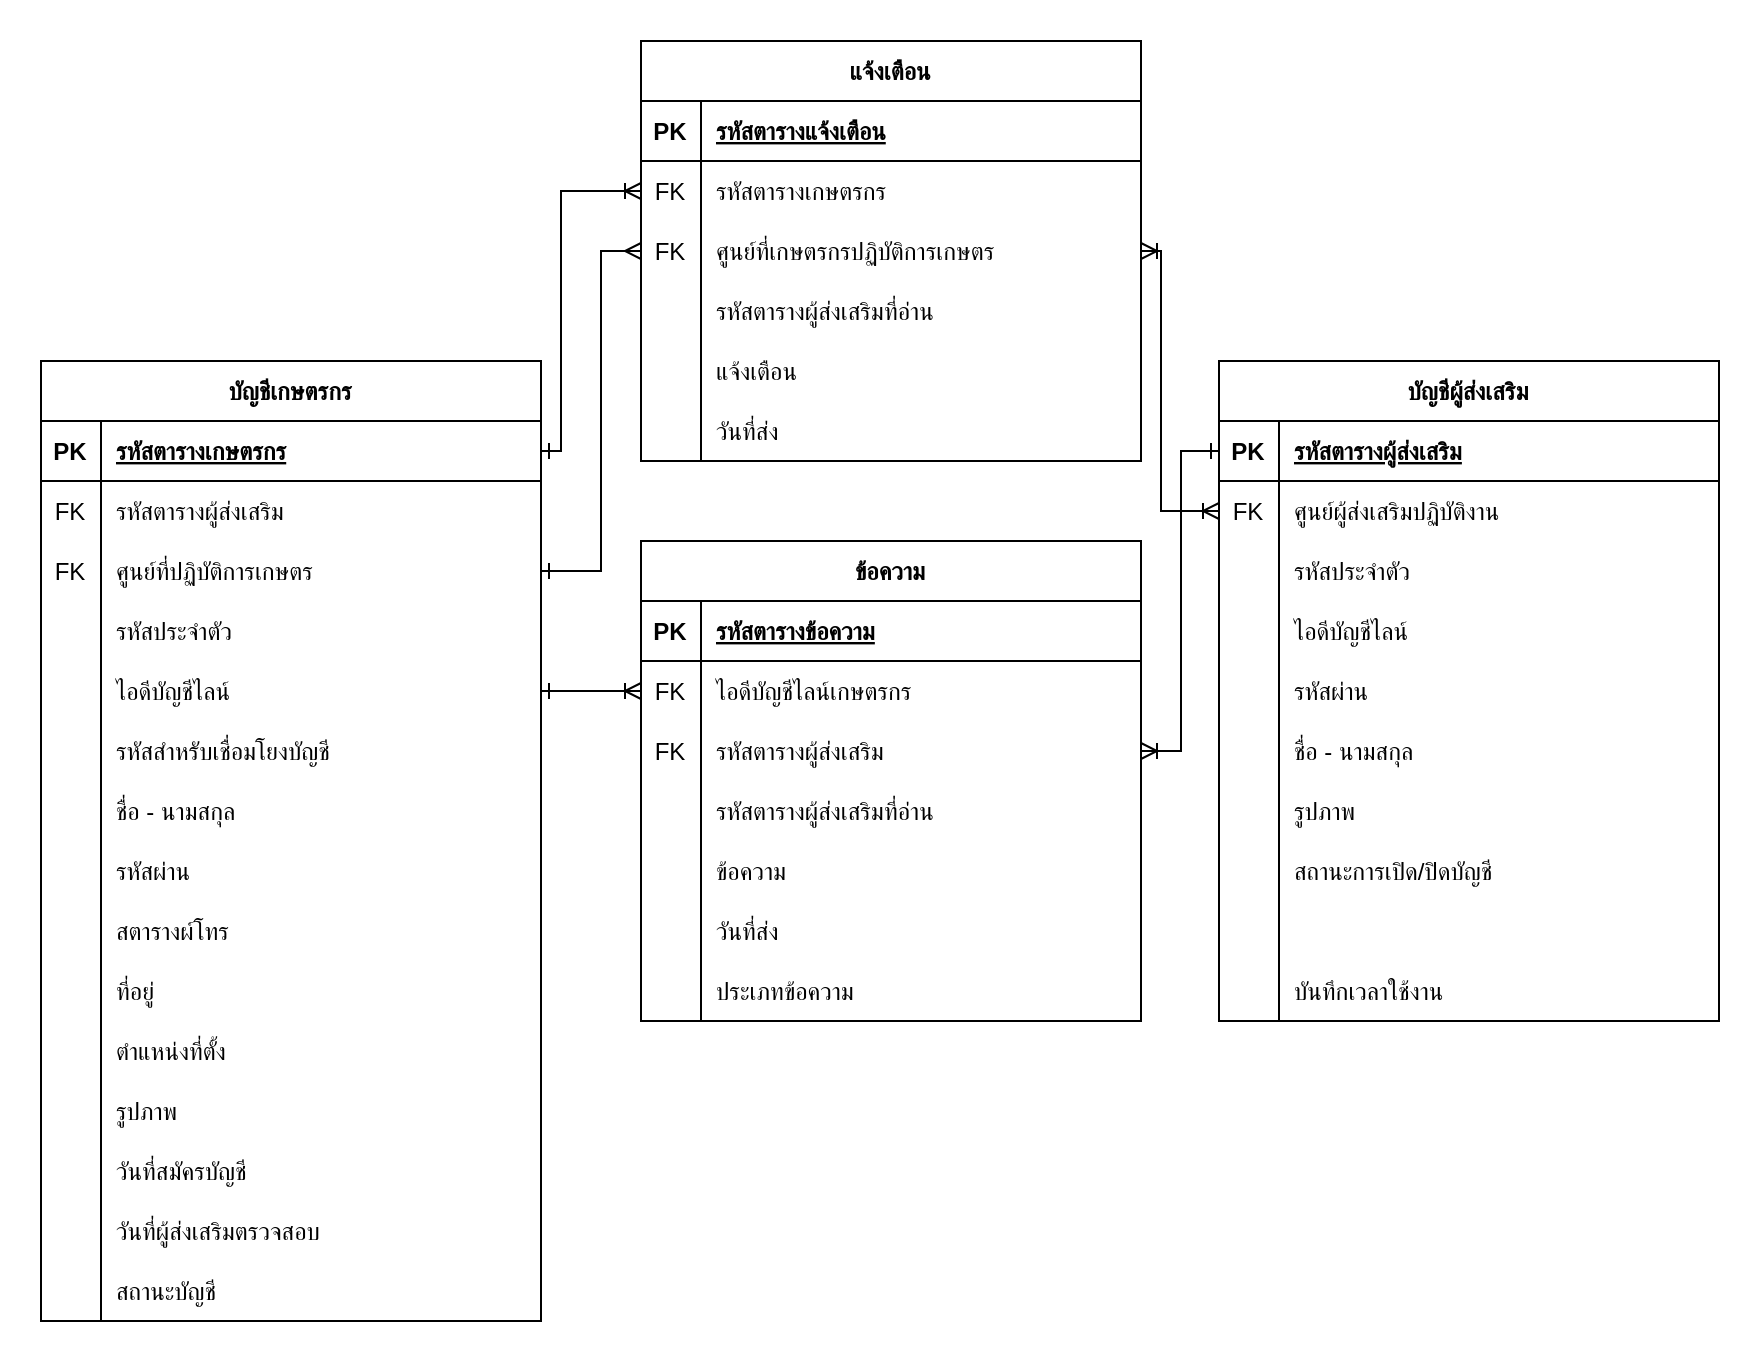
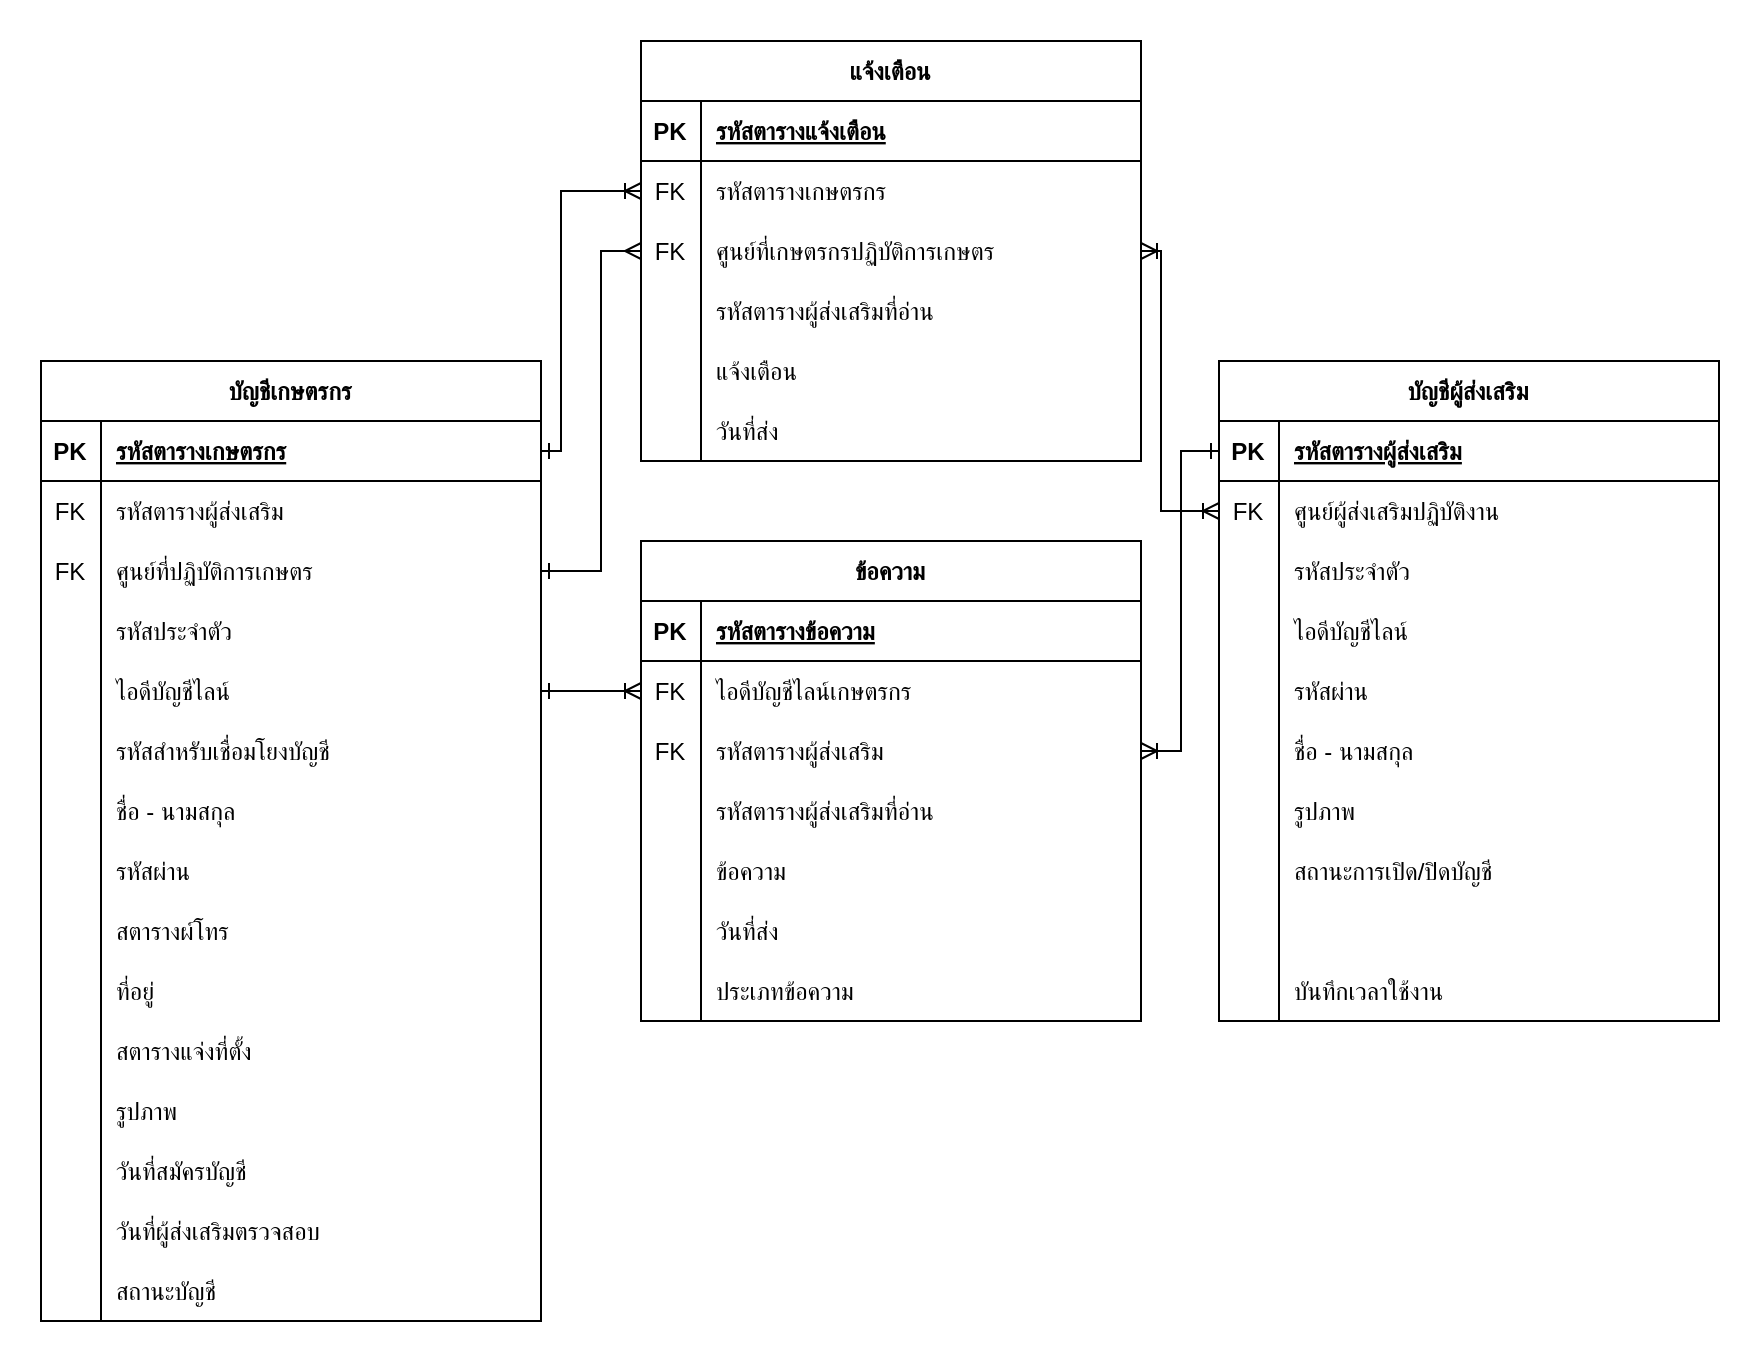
(210, 1052) -> (230, 1052)
